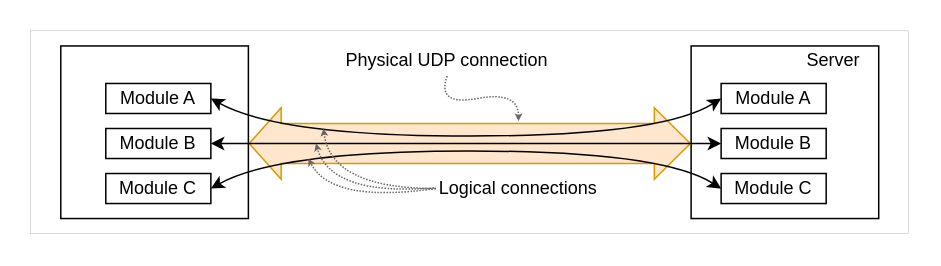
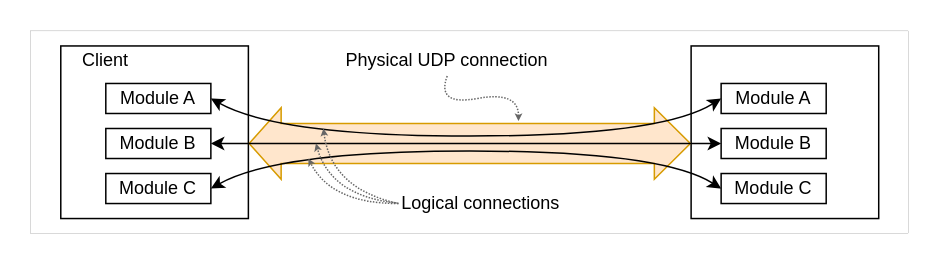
none -> (106, 61)
(833, 61) -> none
(518, 188) -> (481, 203)
